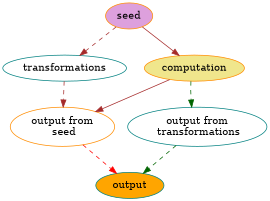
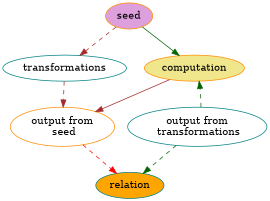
(158, 39) -> (158, 39)
(191, 91) -> (201, 98)
(130, 185) -> (130, 185)
